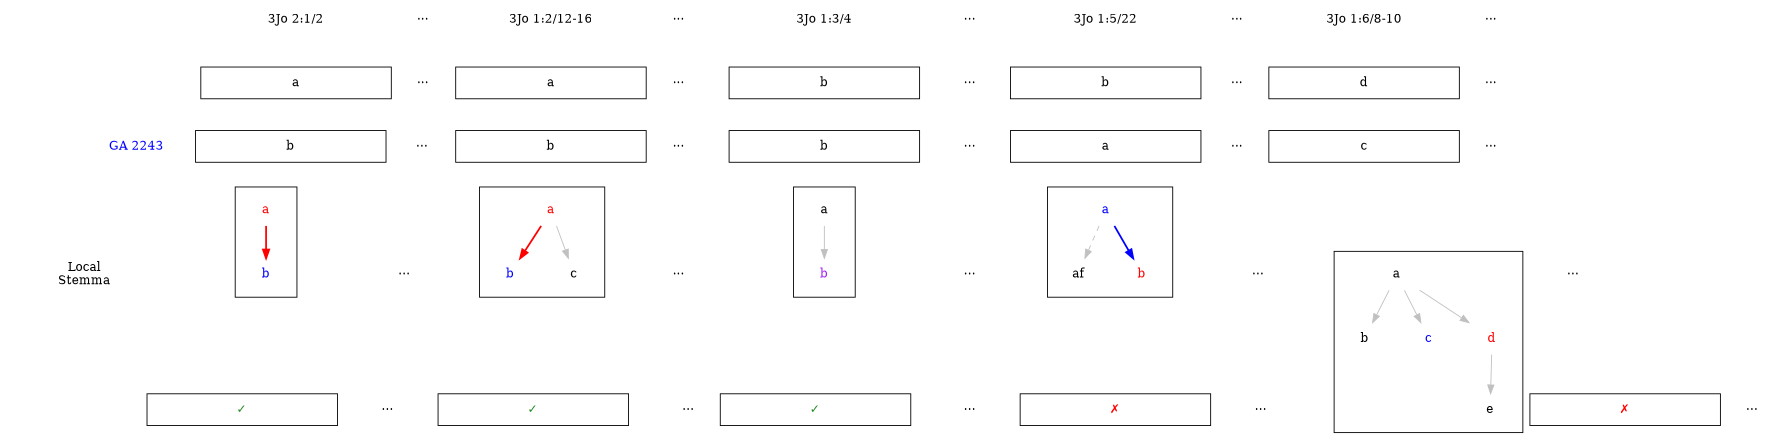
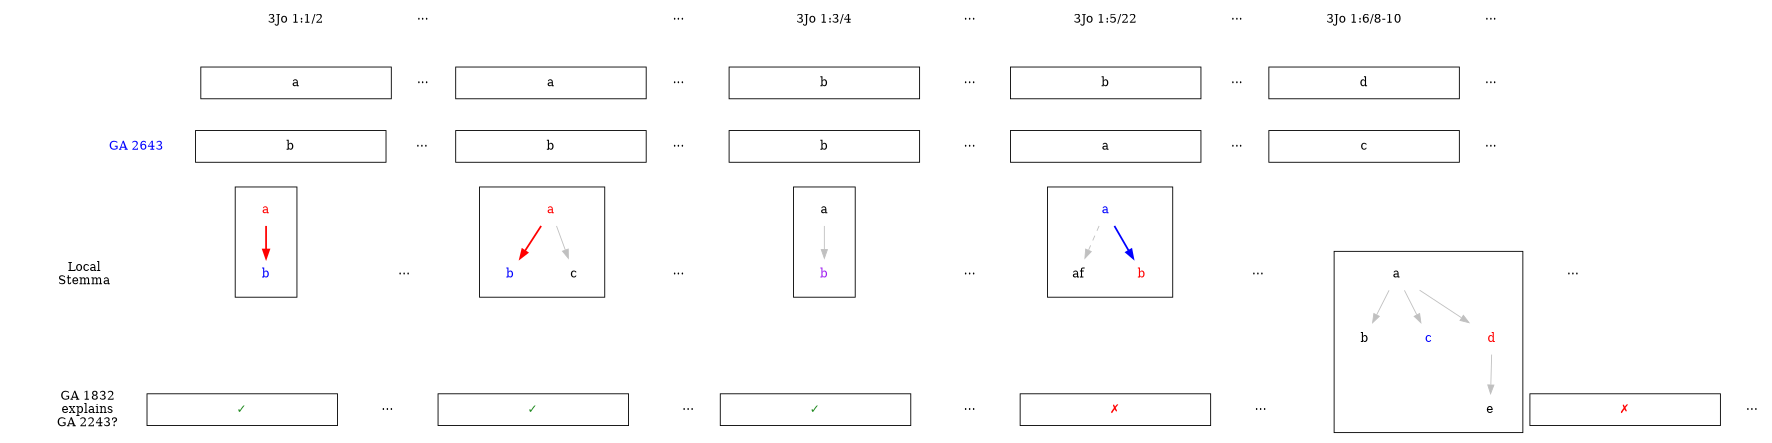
(296, 19) -> (296, 19)
(551, 19) -> none
(136, 146) -> (136, 146)
none -> (88, 410)
